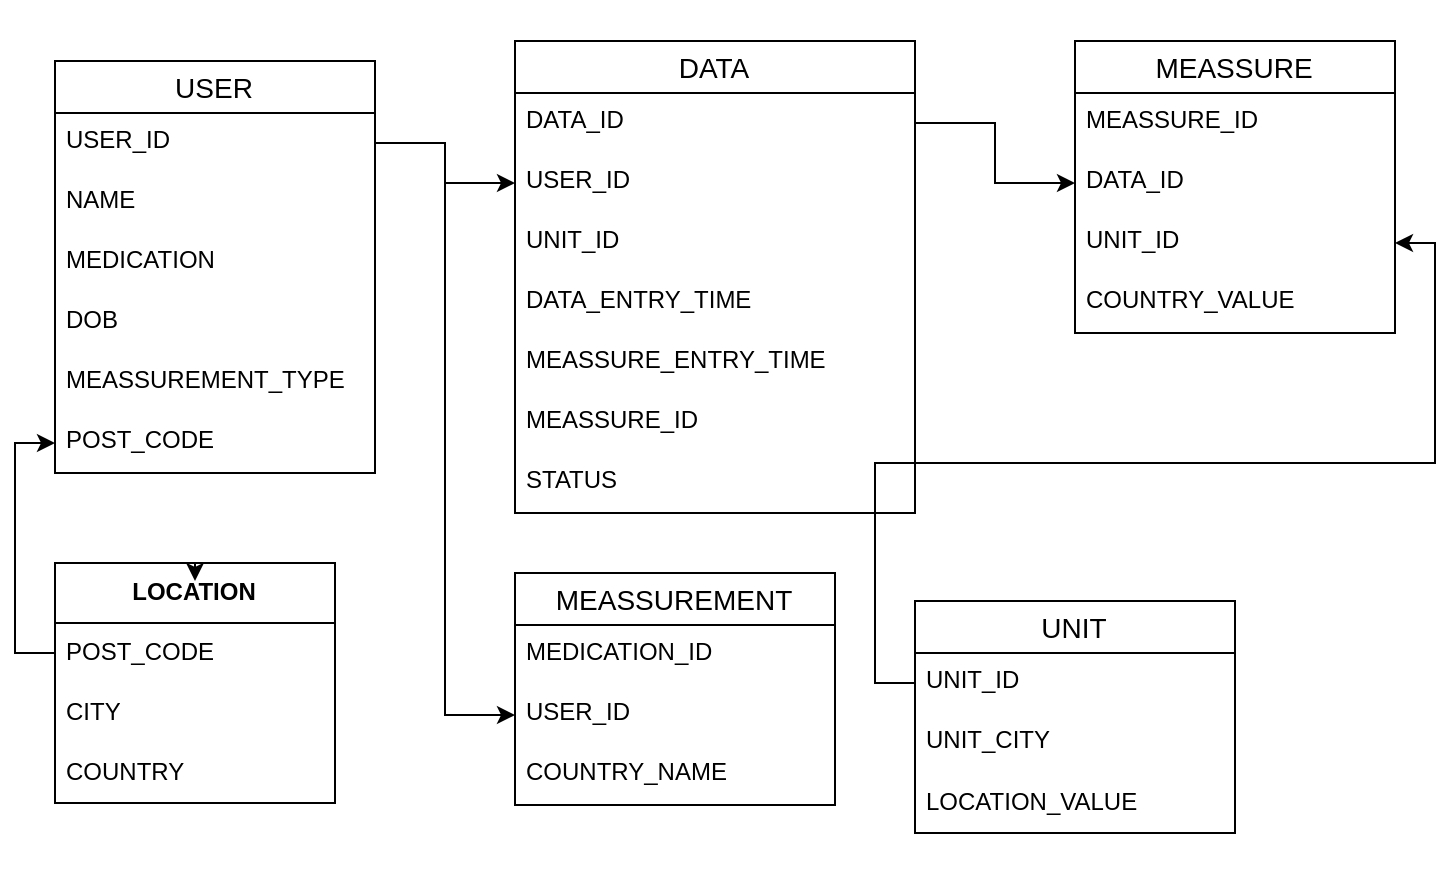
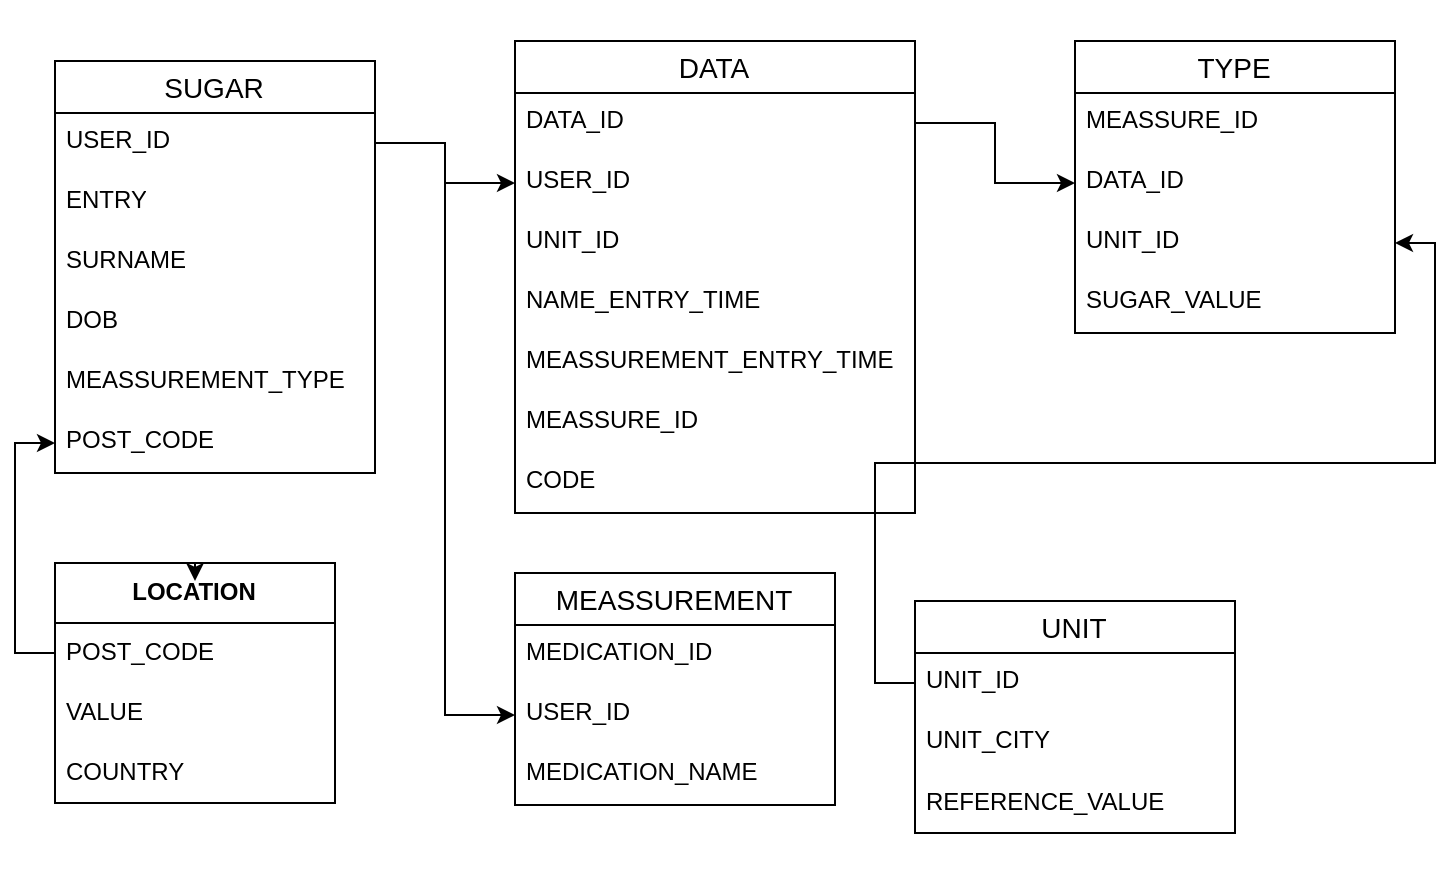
(1234, 69) -> (1234, 69)
(214, 89) -> (214, 89)
(94, 201) -> (101, 201)
(134, 261) -> (114, 261)
(628, 301) -> (628, 301)
(1174, 301) -> (1161, 301)
(655, 361) -> (682, 361)
(567, 481) -> (554, 481)
(94, 713) -> (101, 713)
(608, 773) -> (628, 773)
(1021, 803) -> (1028, 803)
